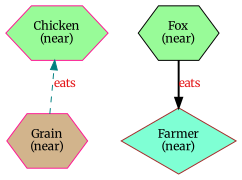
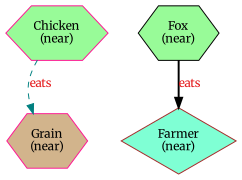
(52, 92) -> (29, 81)
